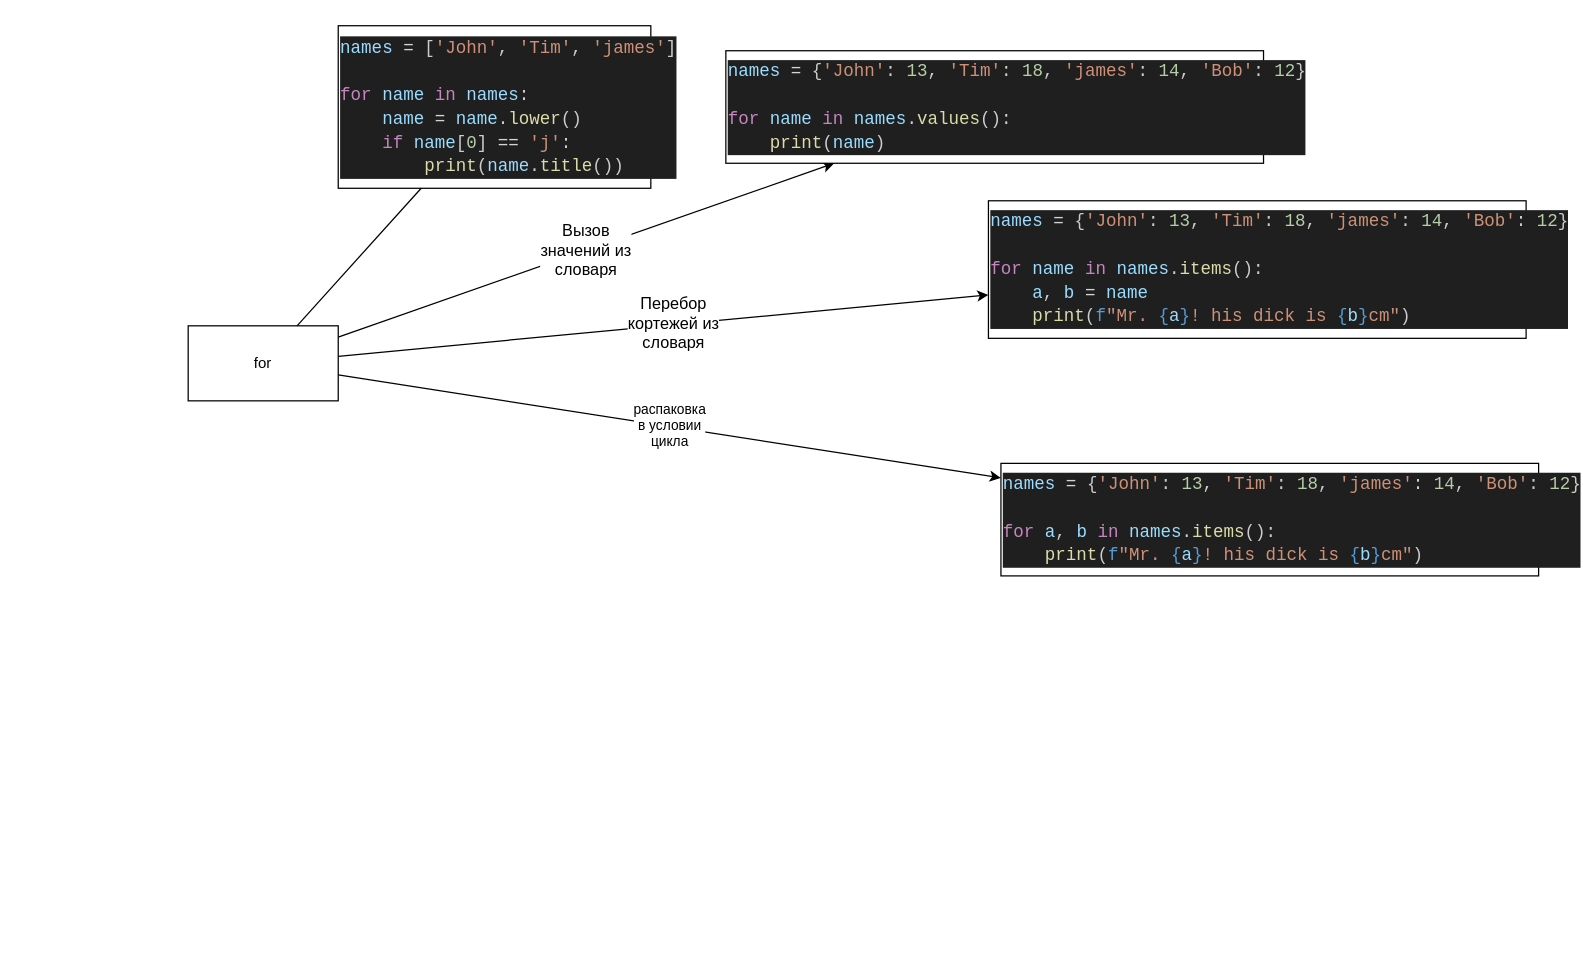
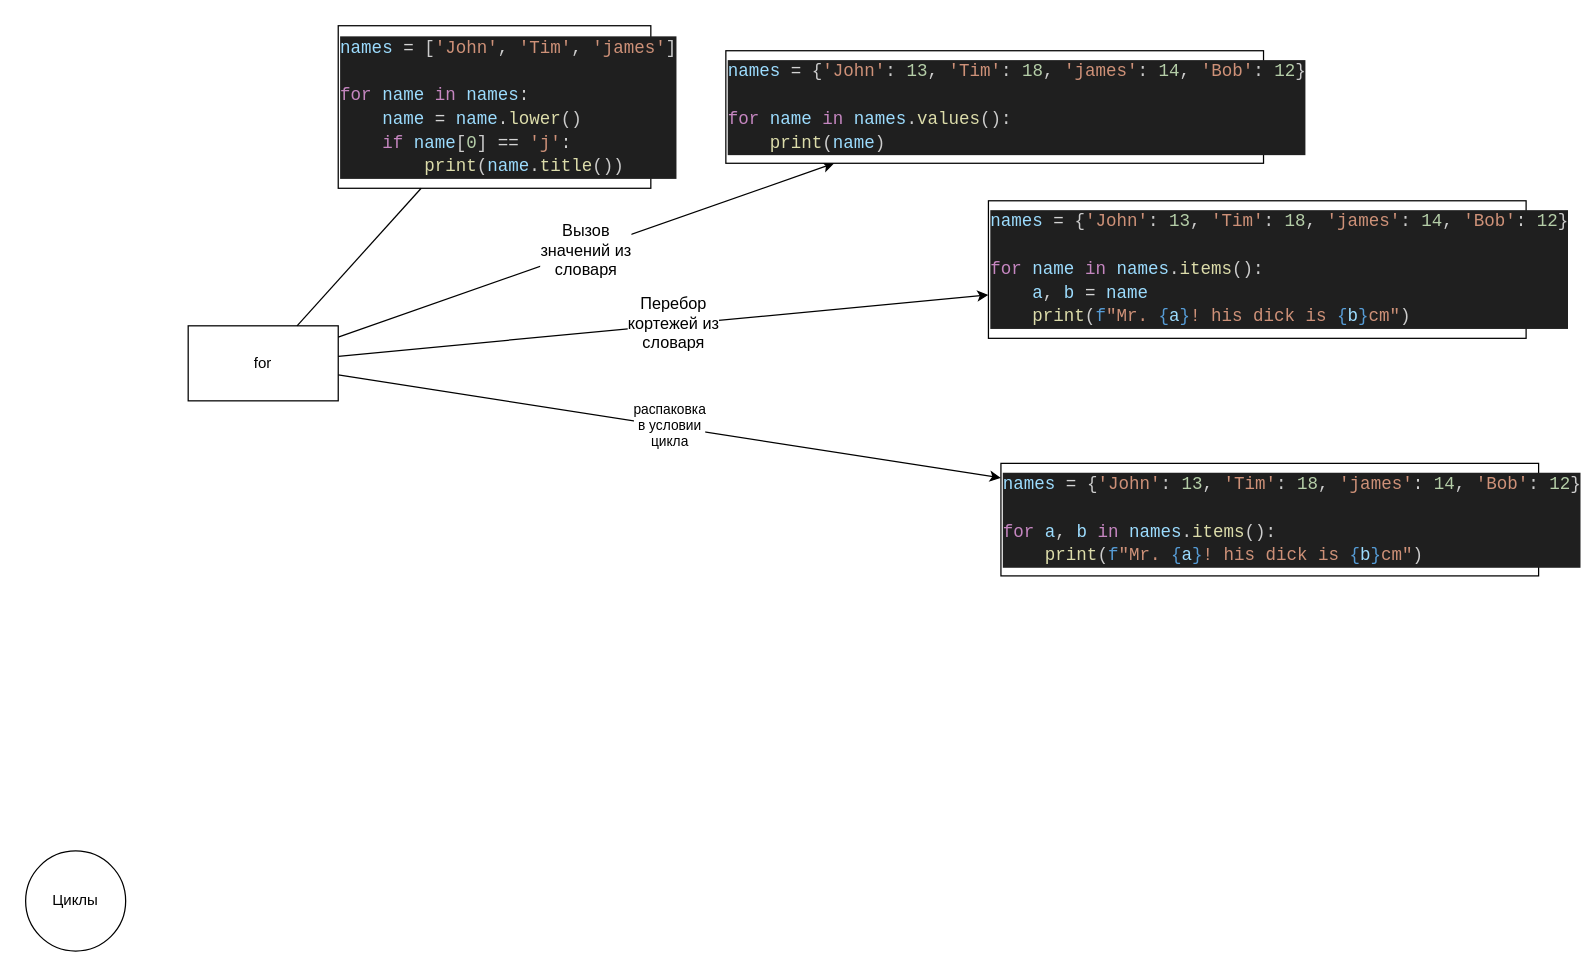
none -> (76, 901)
